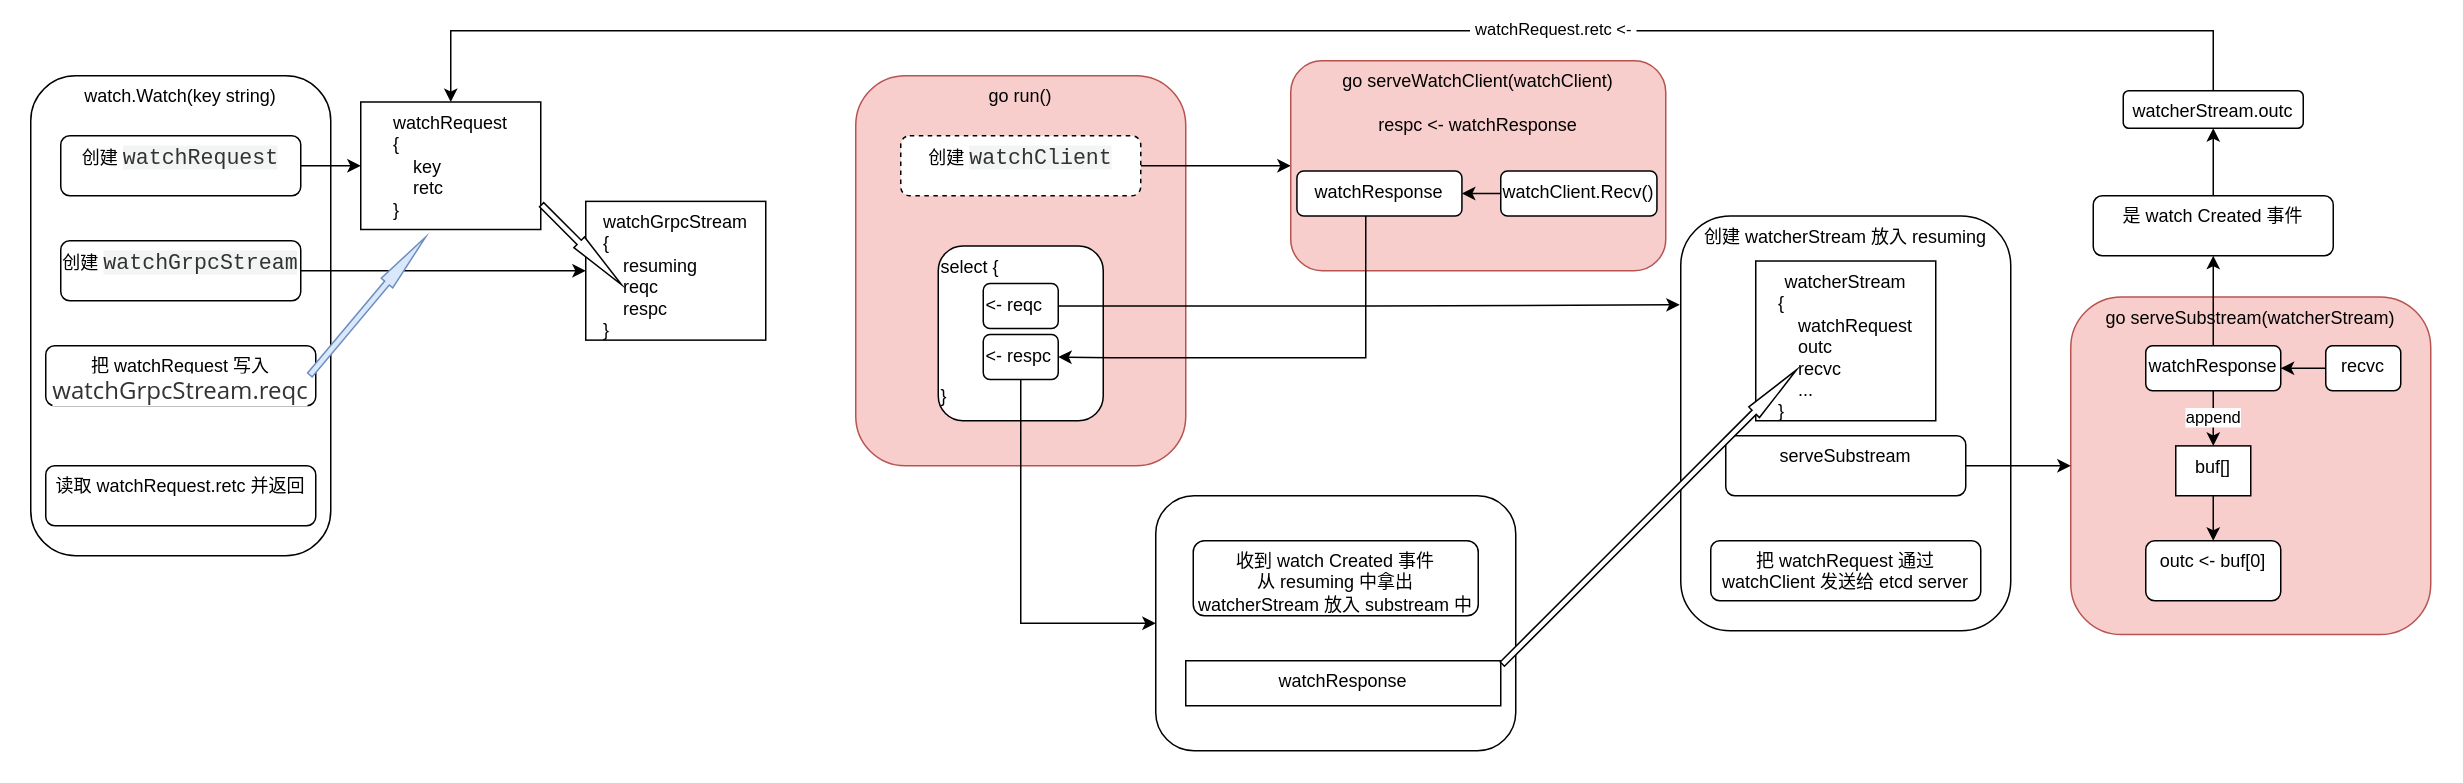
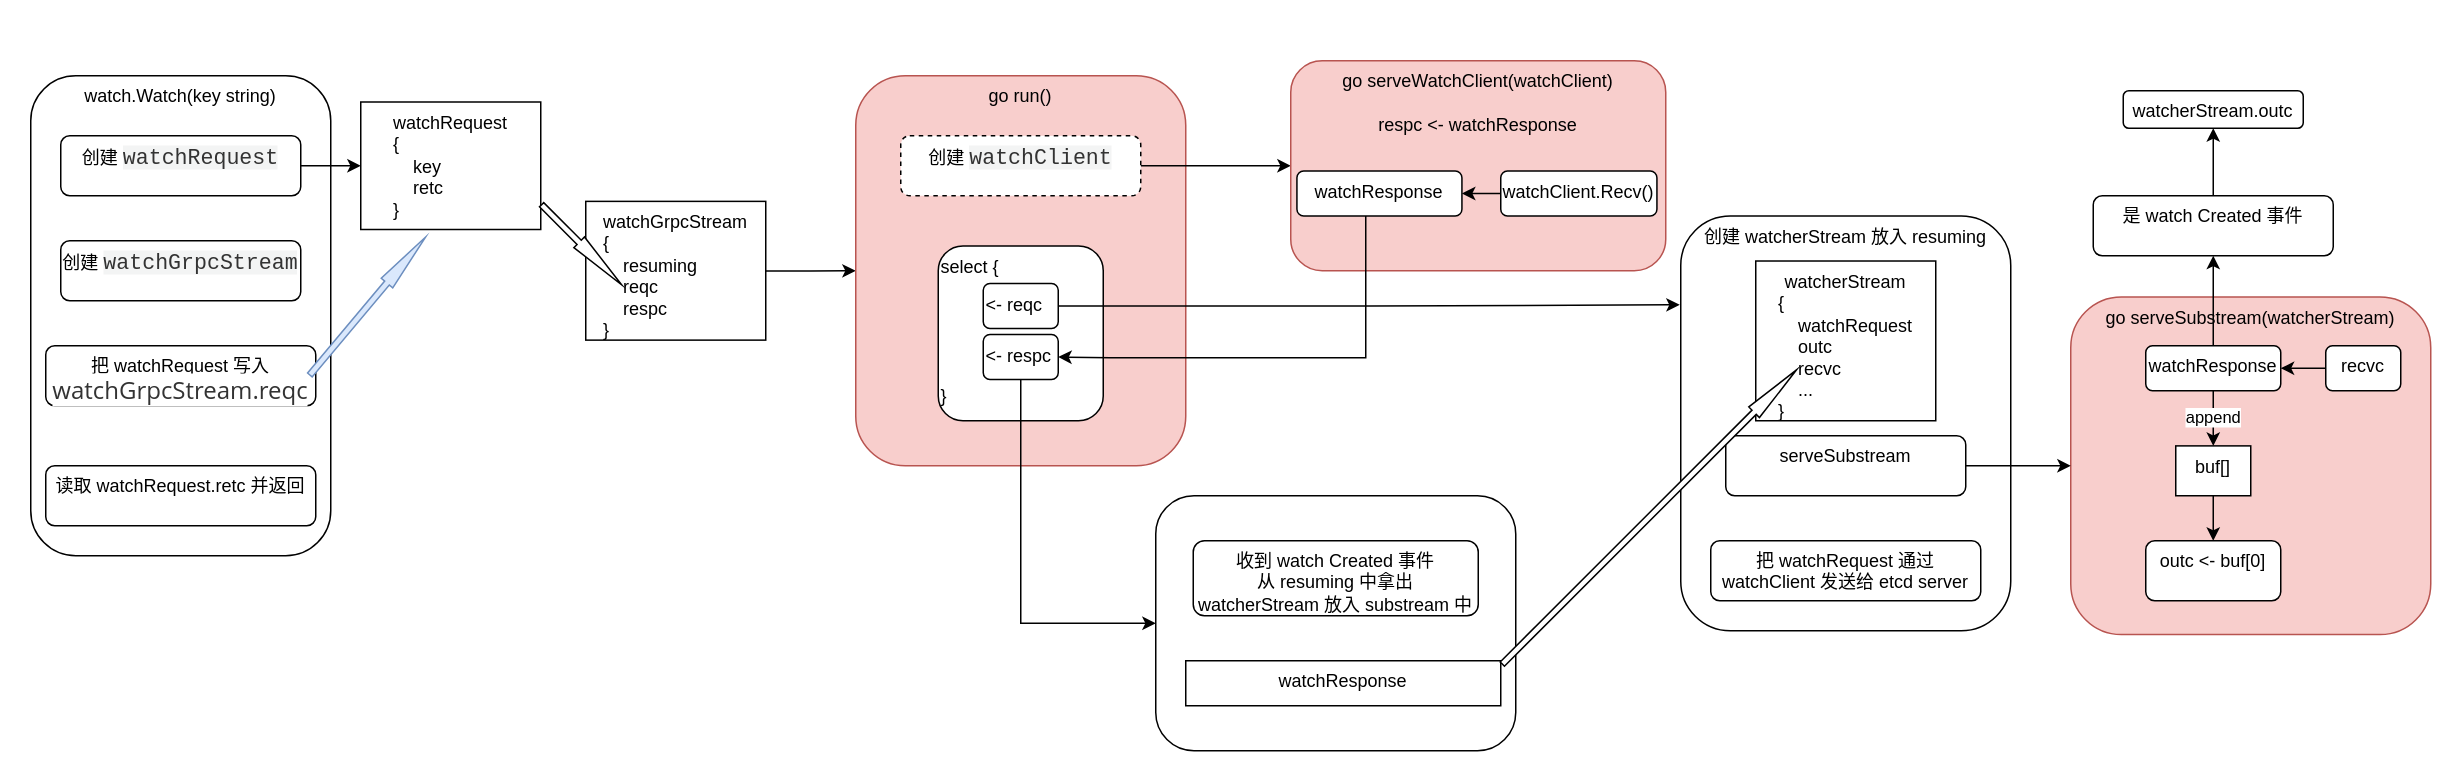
(1332, 31) -> none
(489, 271) -> none
none -> (806, 271)
